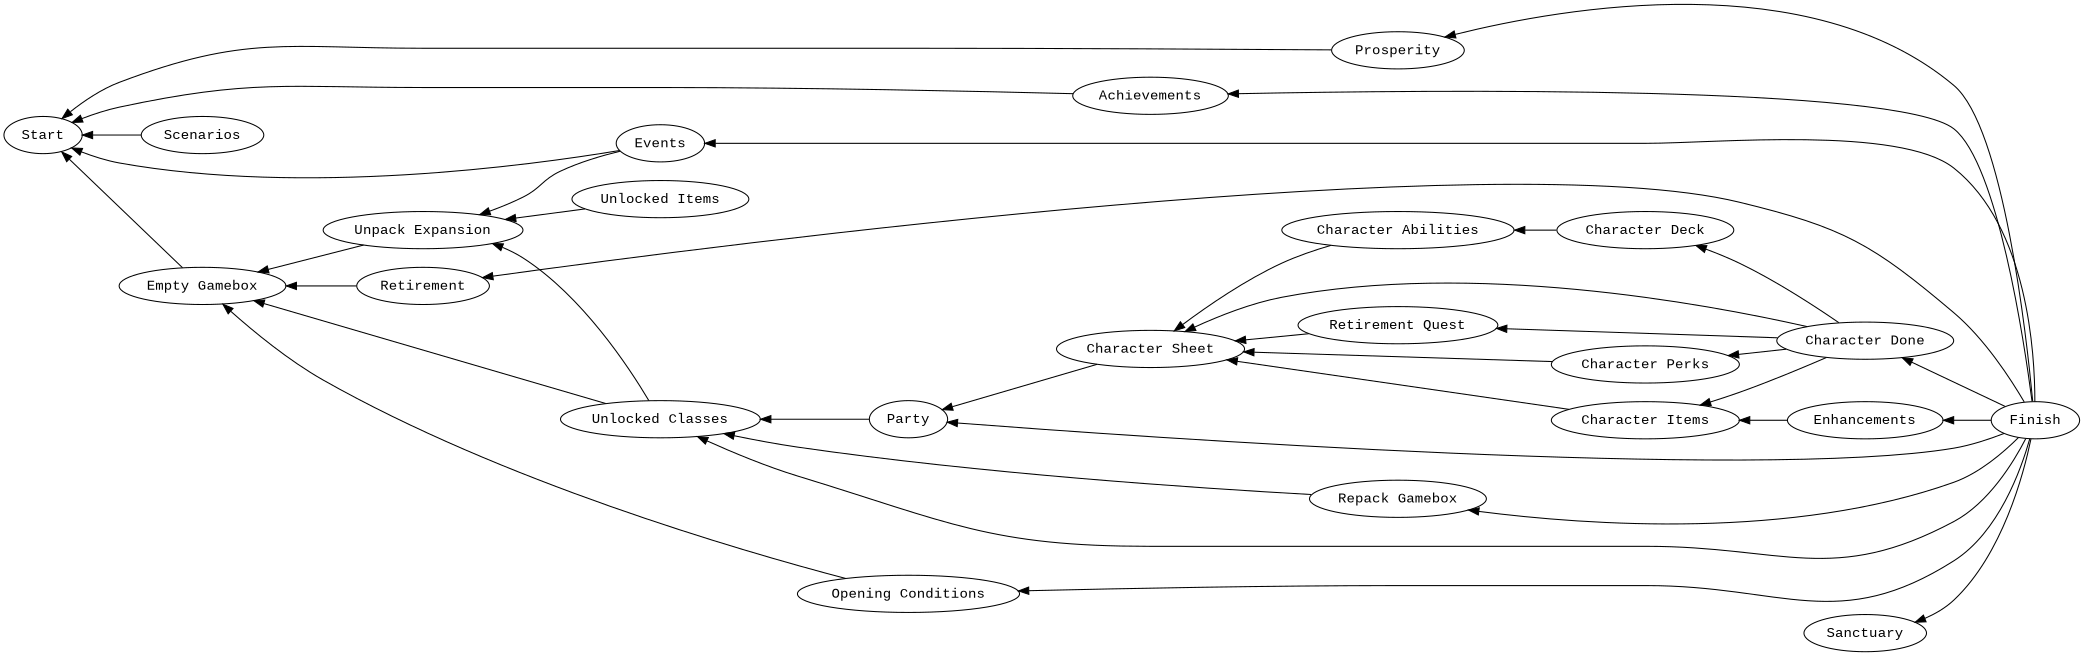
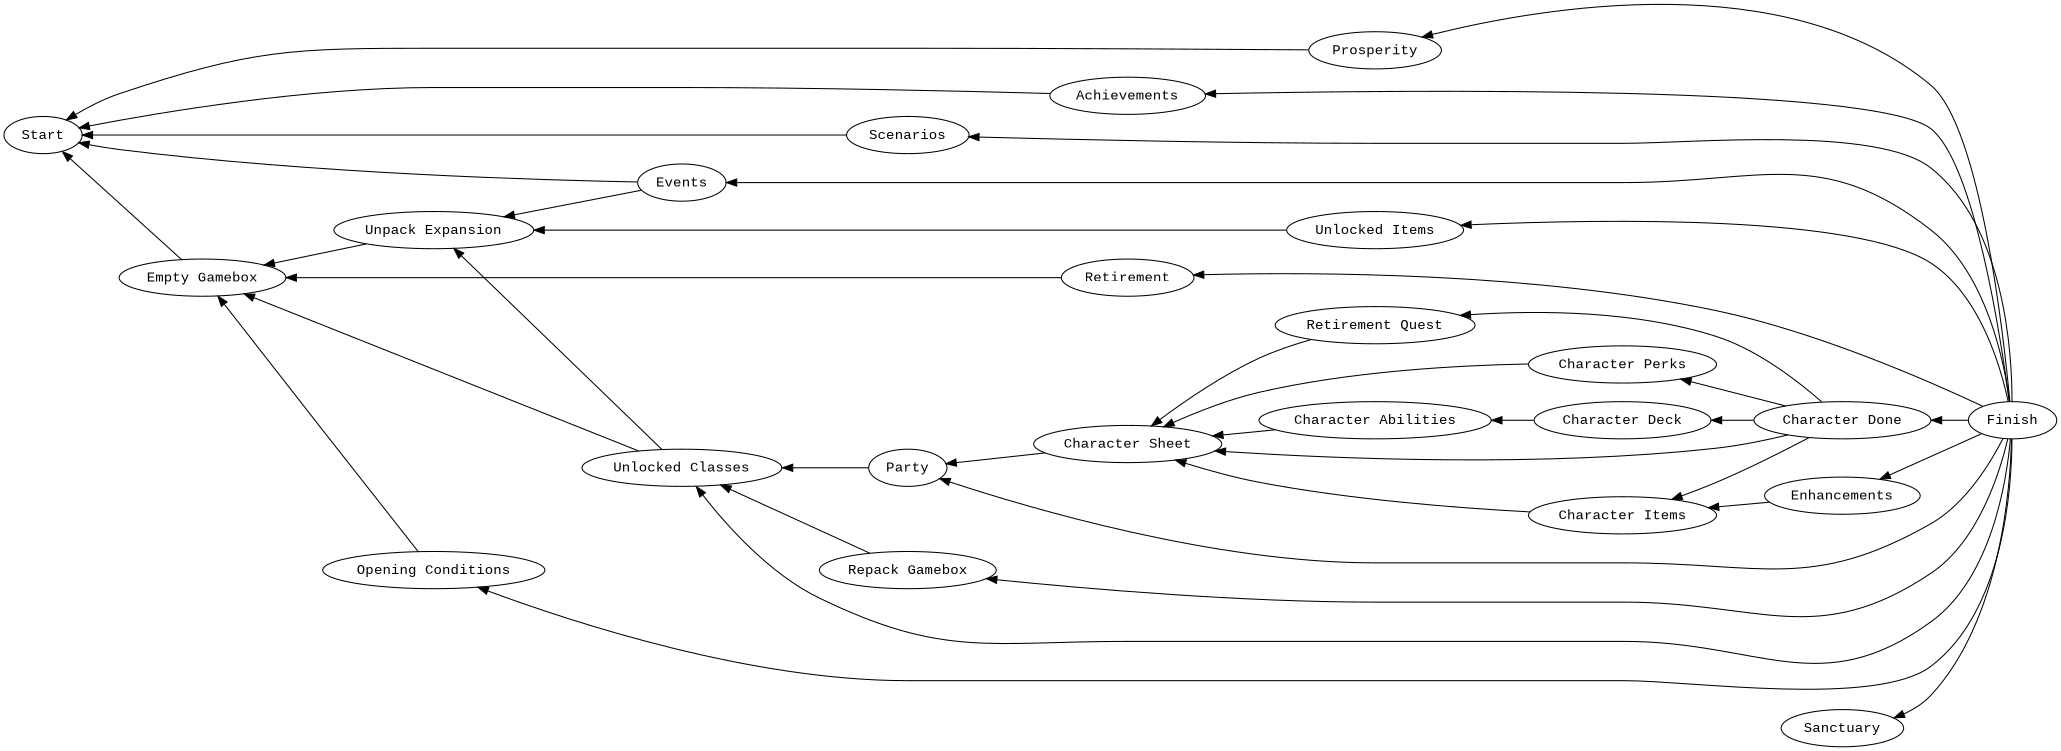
none -> (1585, 143)
none -> (1785, 228)
